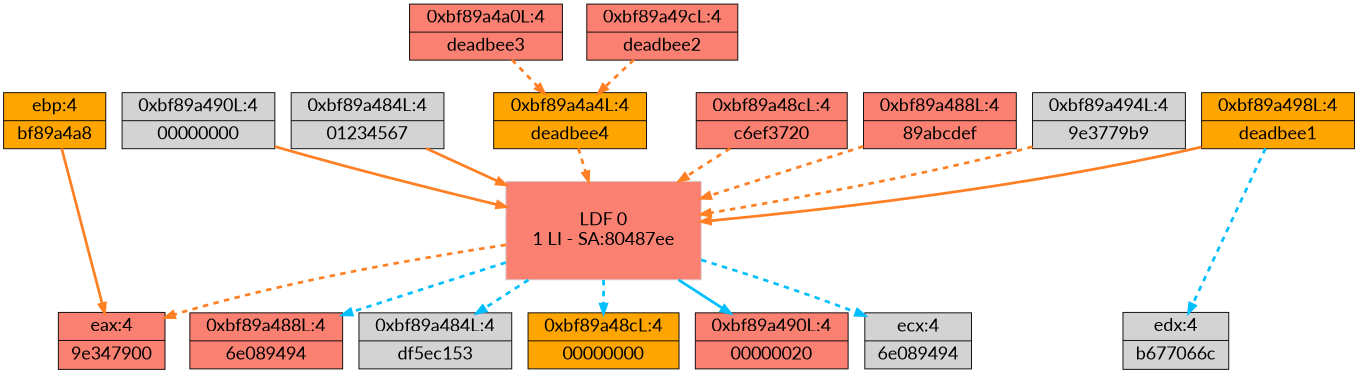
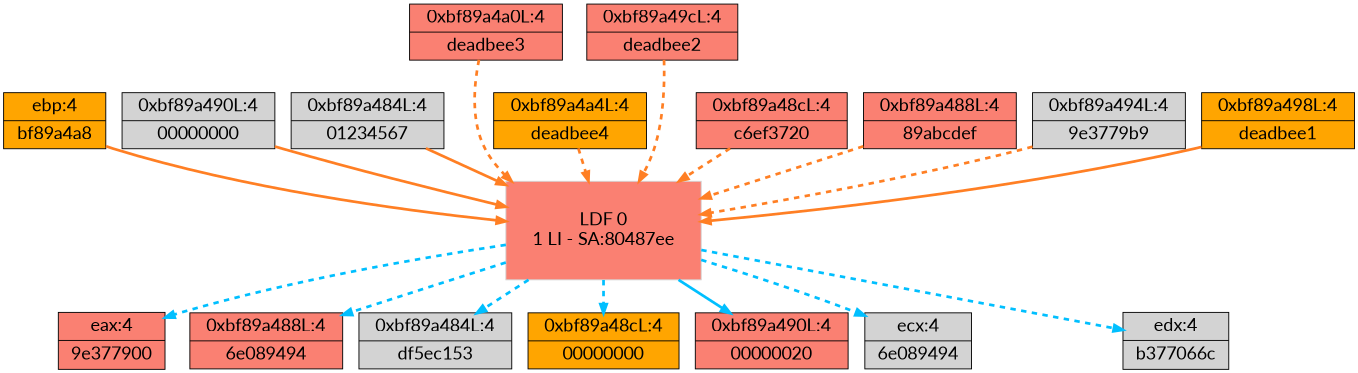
(525, 73) -> (476, 121)
(620, 73) -> (661, 118)
(82, 226) -> (299, 192)
(1229, 226) -> (908, 289)
(339, 274) -> (339, 274)
(112, 354) -> (112, 354)
(1176, 354) -> (1176, 354)
